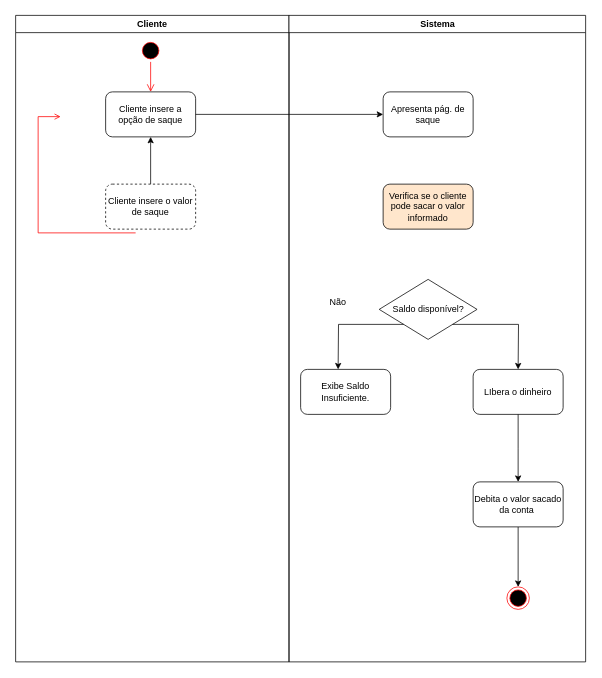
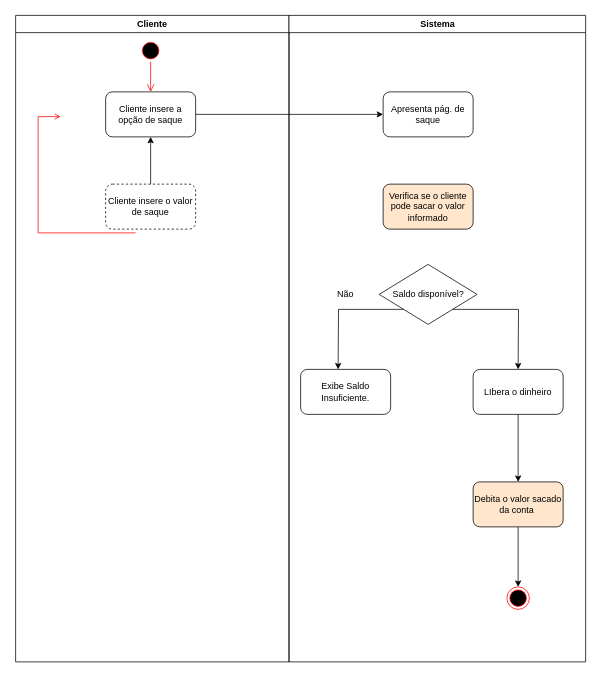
(338, 302) -> (345, 294)
(428, 309) -> (428, 294)
(518, 504) -> (518, 504)
